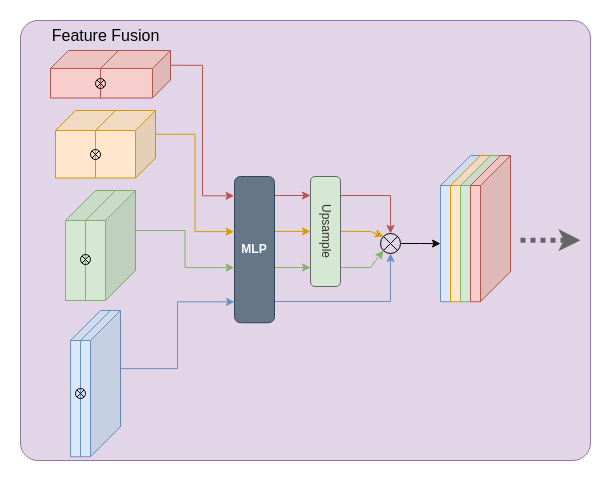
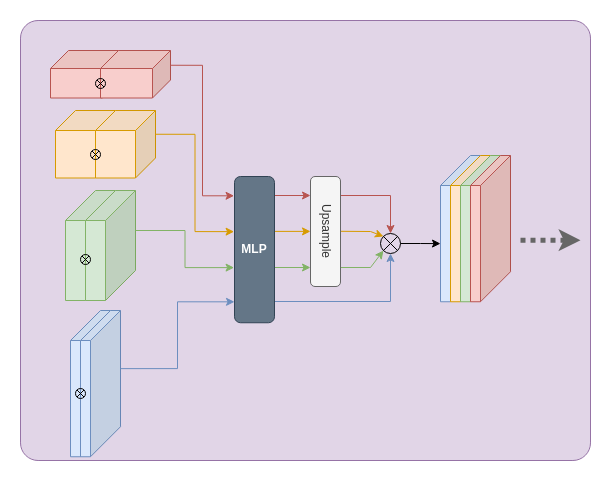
(106, 36) -> none
(326, 232) -> (326, 232)
